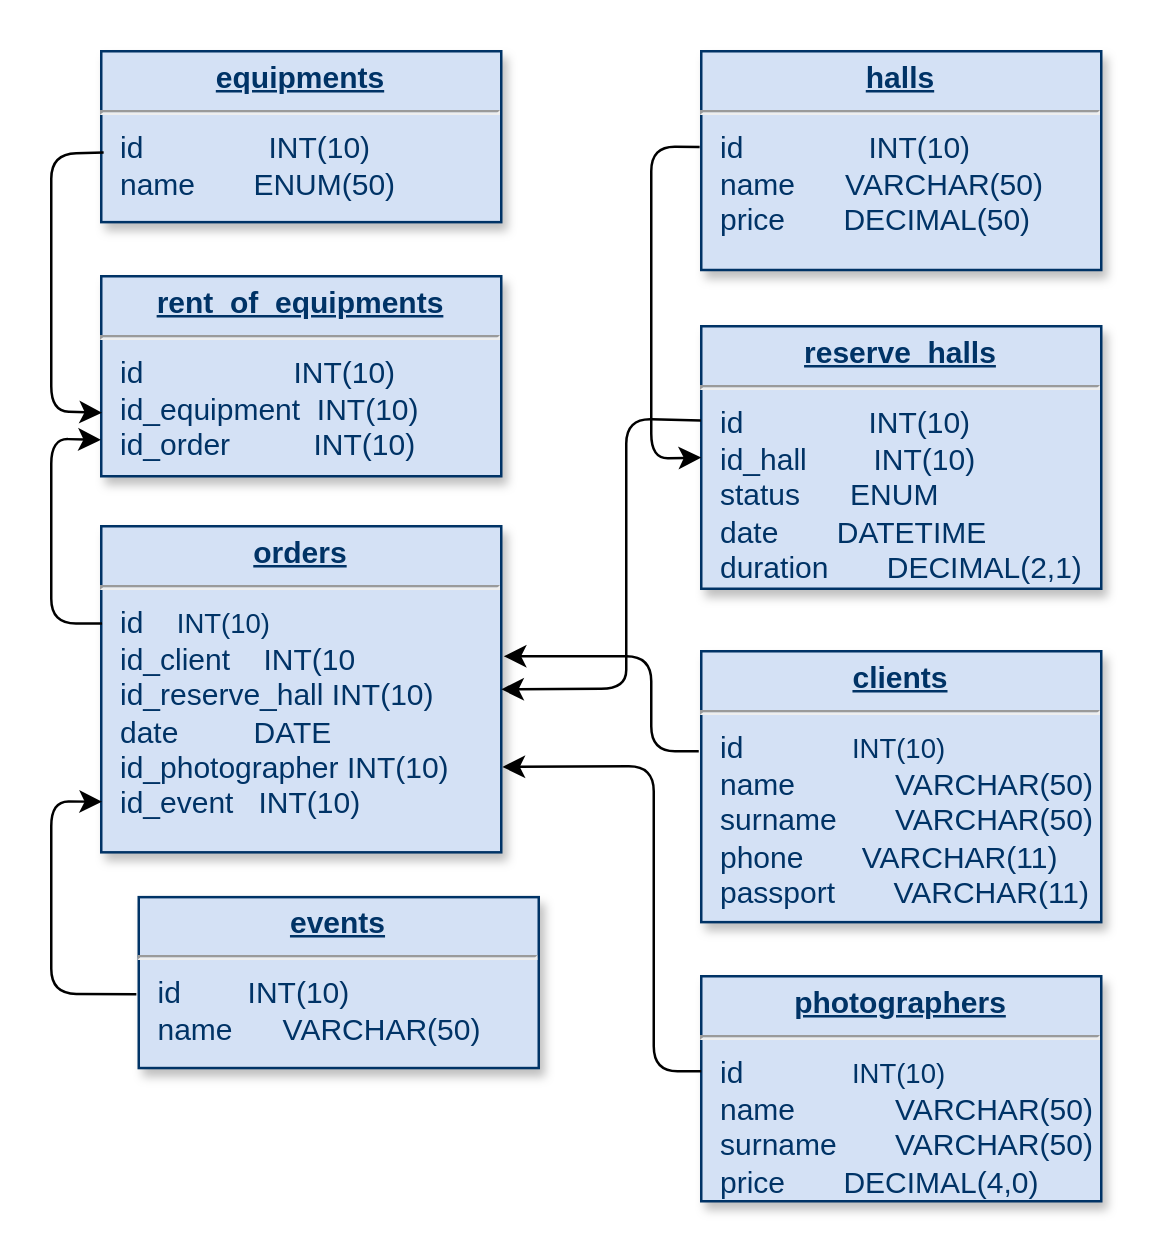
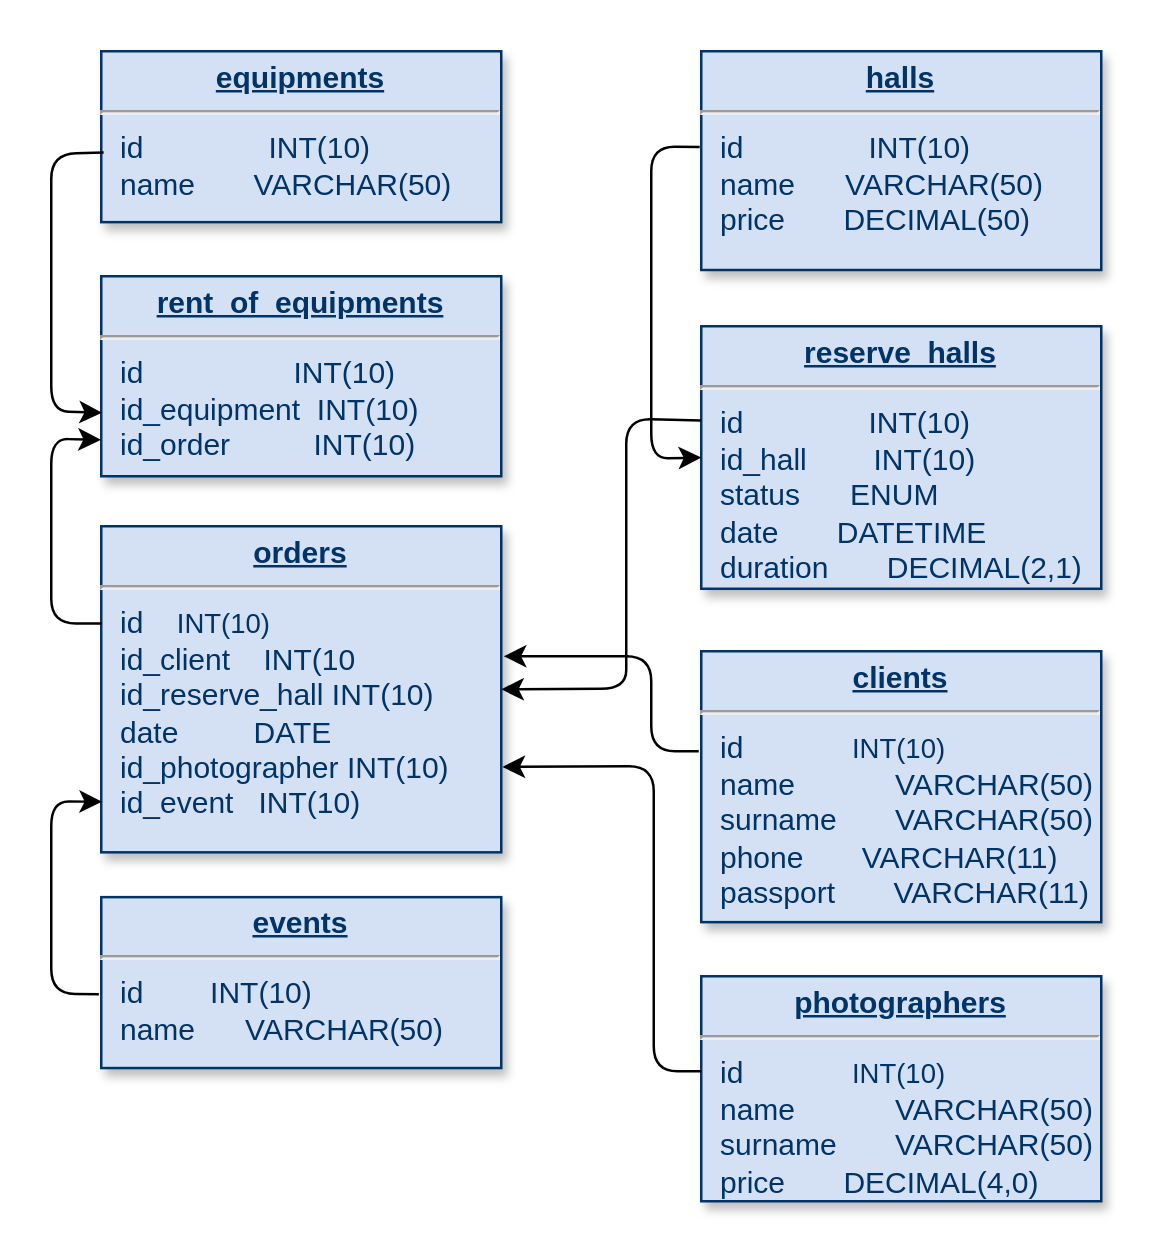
(268, 105) -> (270, 105)
(339, 983) -> (301, 983)
